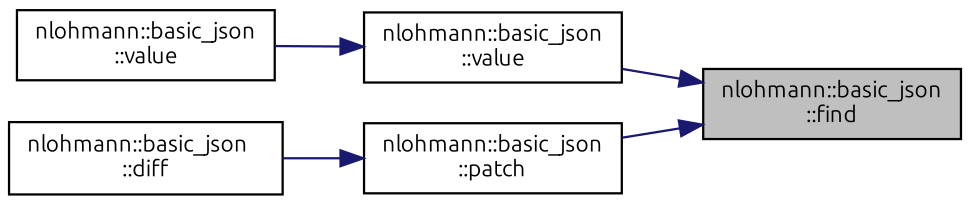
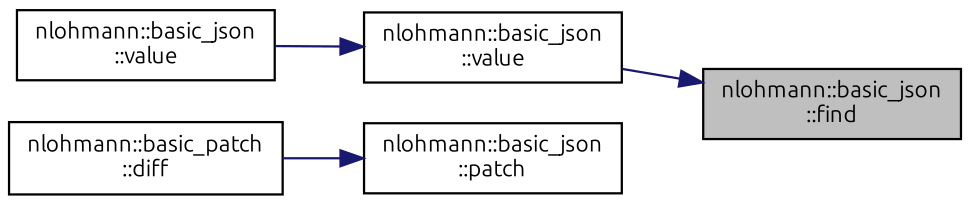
(651, 133) -> none
(146, 158) -> (146, 158)
